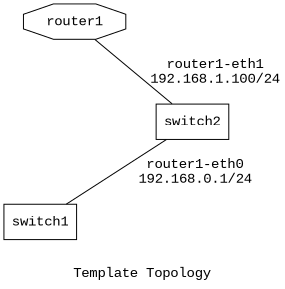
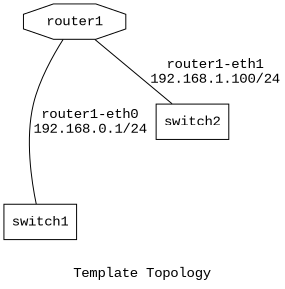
(116, 172) -> (31, 119)
